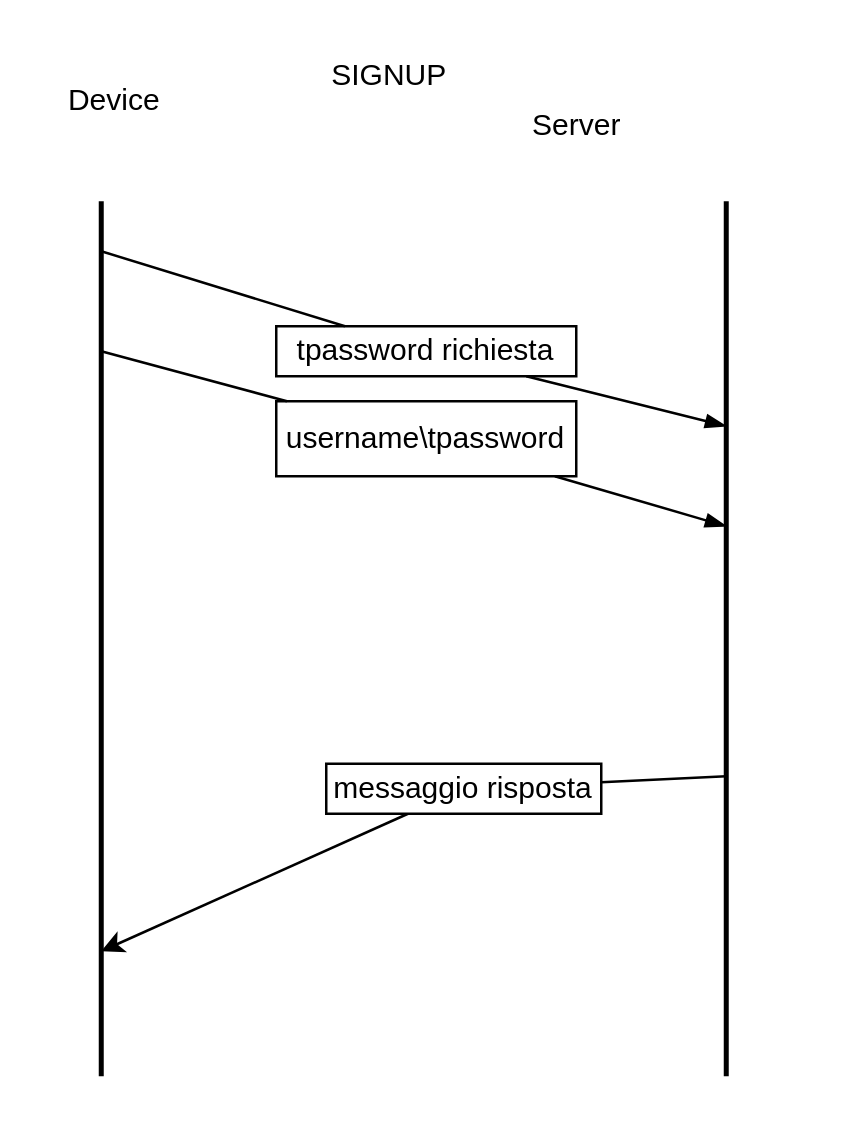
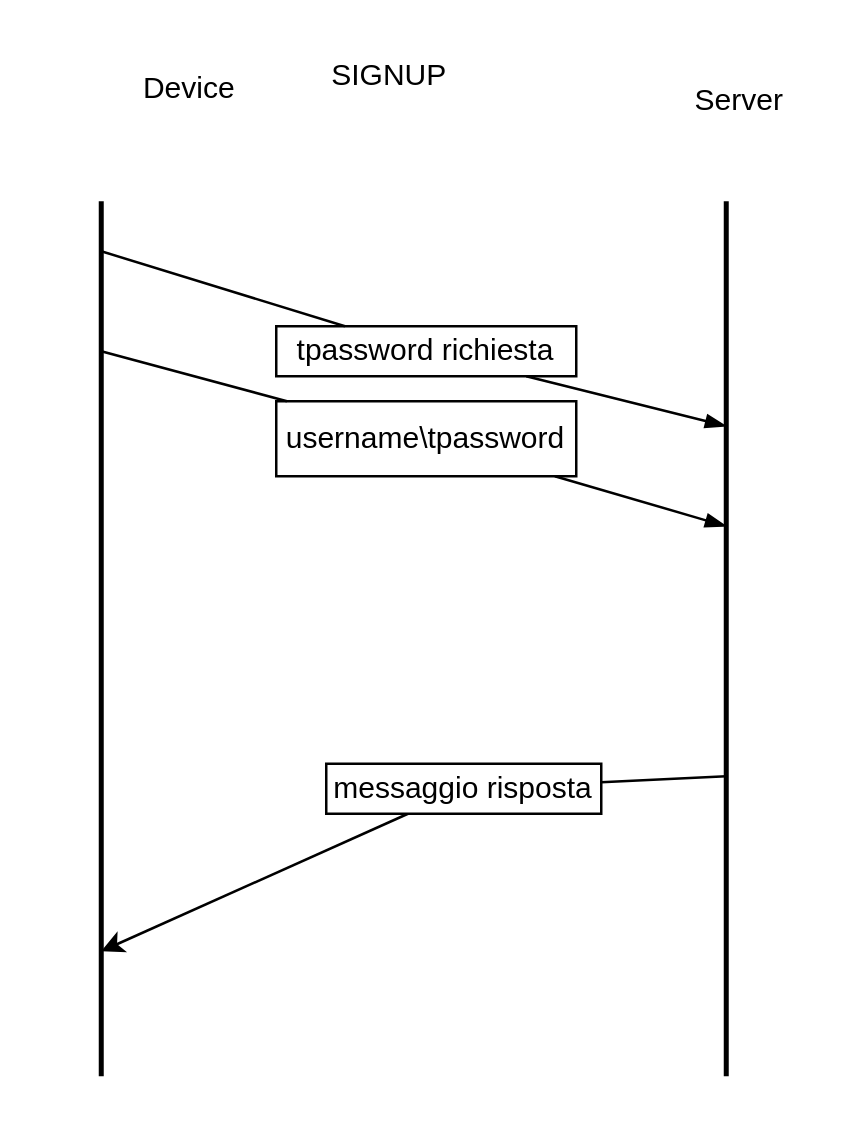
(114, 101) -> (189, 89)
(576, 126) -> (739, 101)
